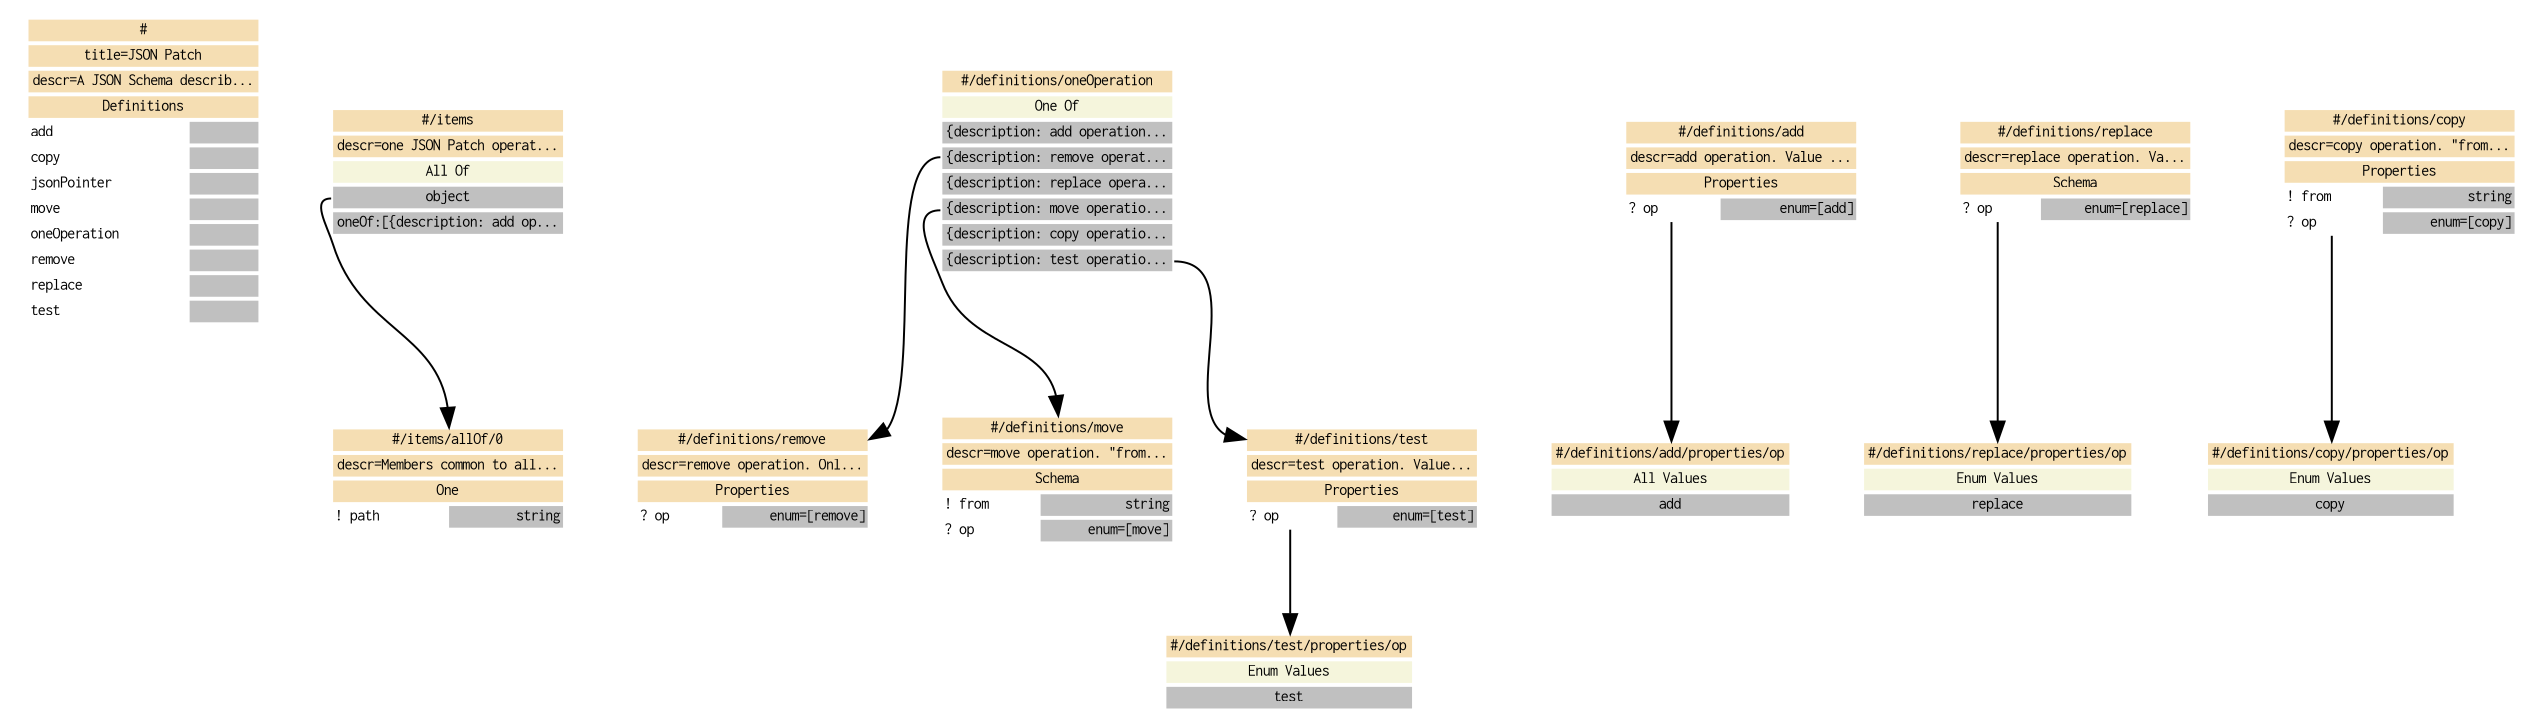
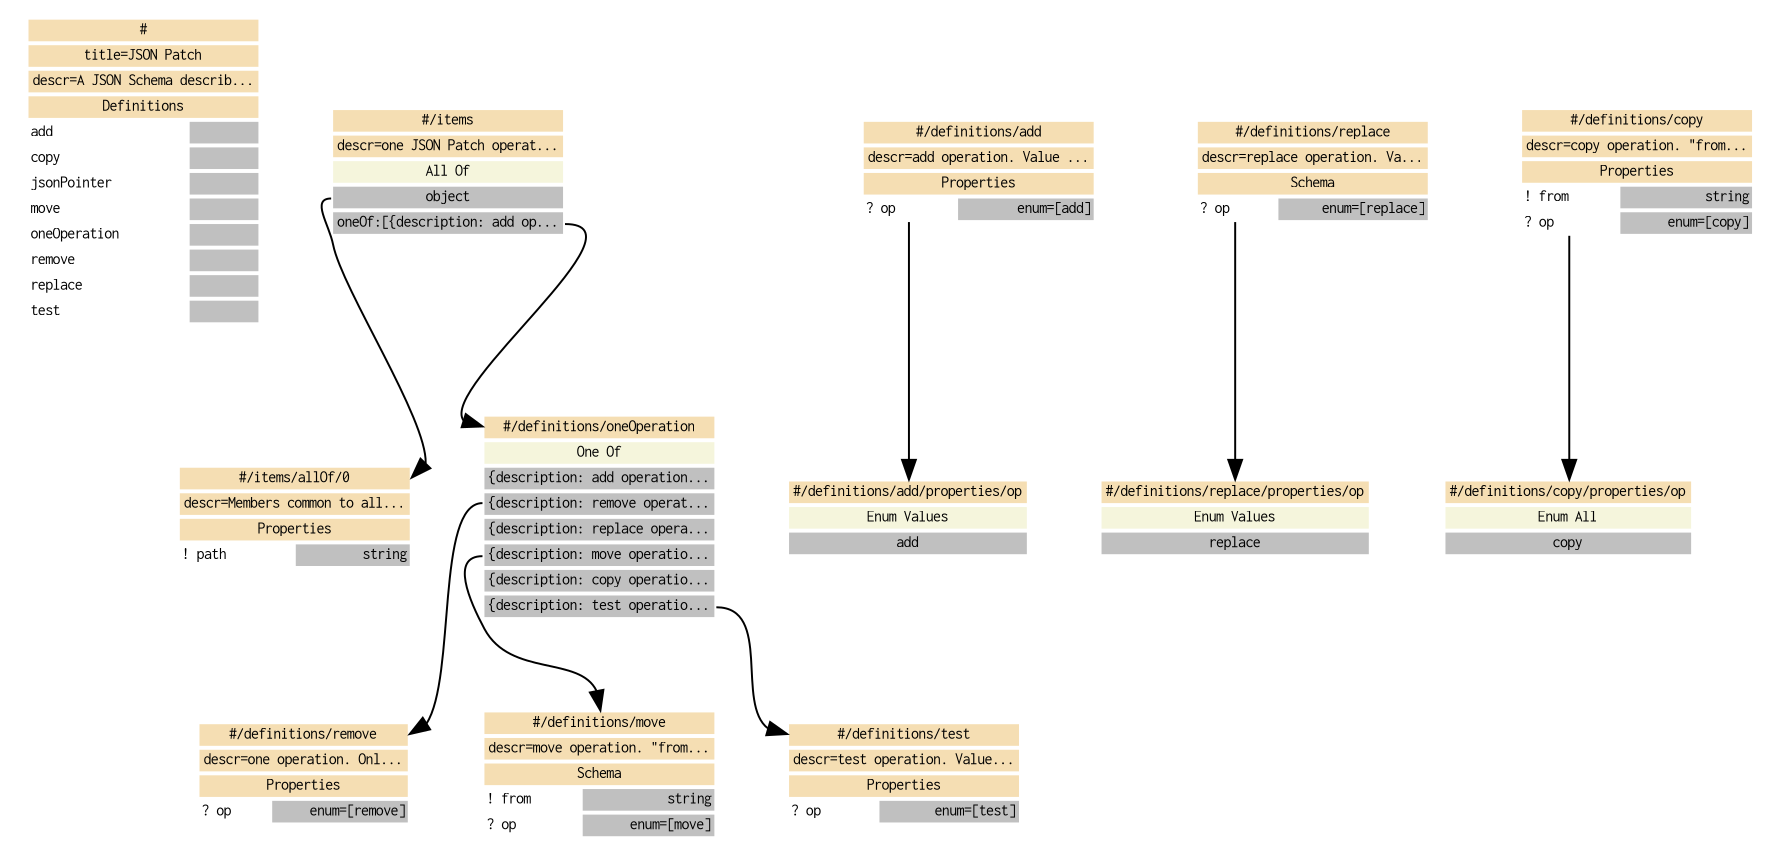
none -> (530, 318)
(753, 465) -> (304, 760)
(1670, 479) -> (908, 517)
(2331, 479) -> (1568, 517)
(448, 490) -> (295, 529)
(1288, 671) -> none
